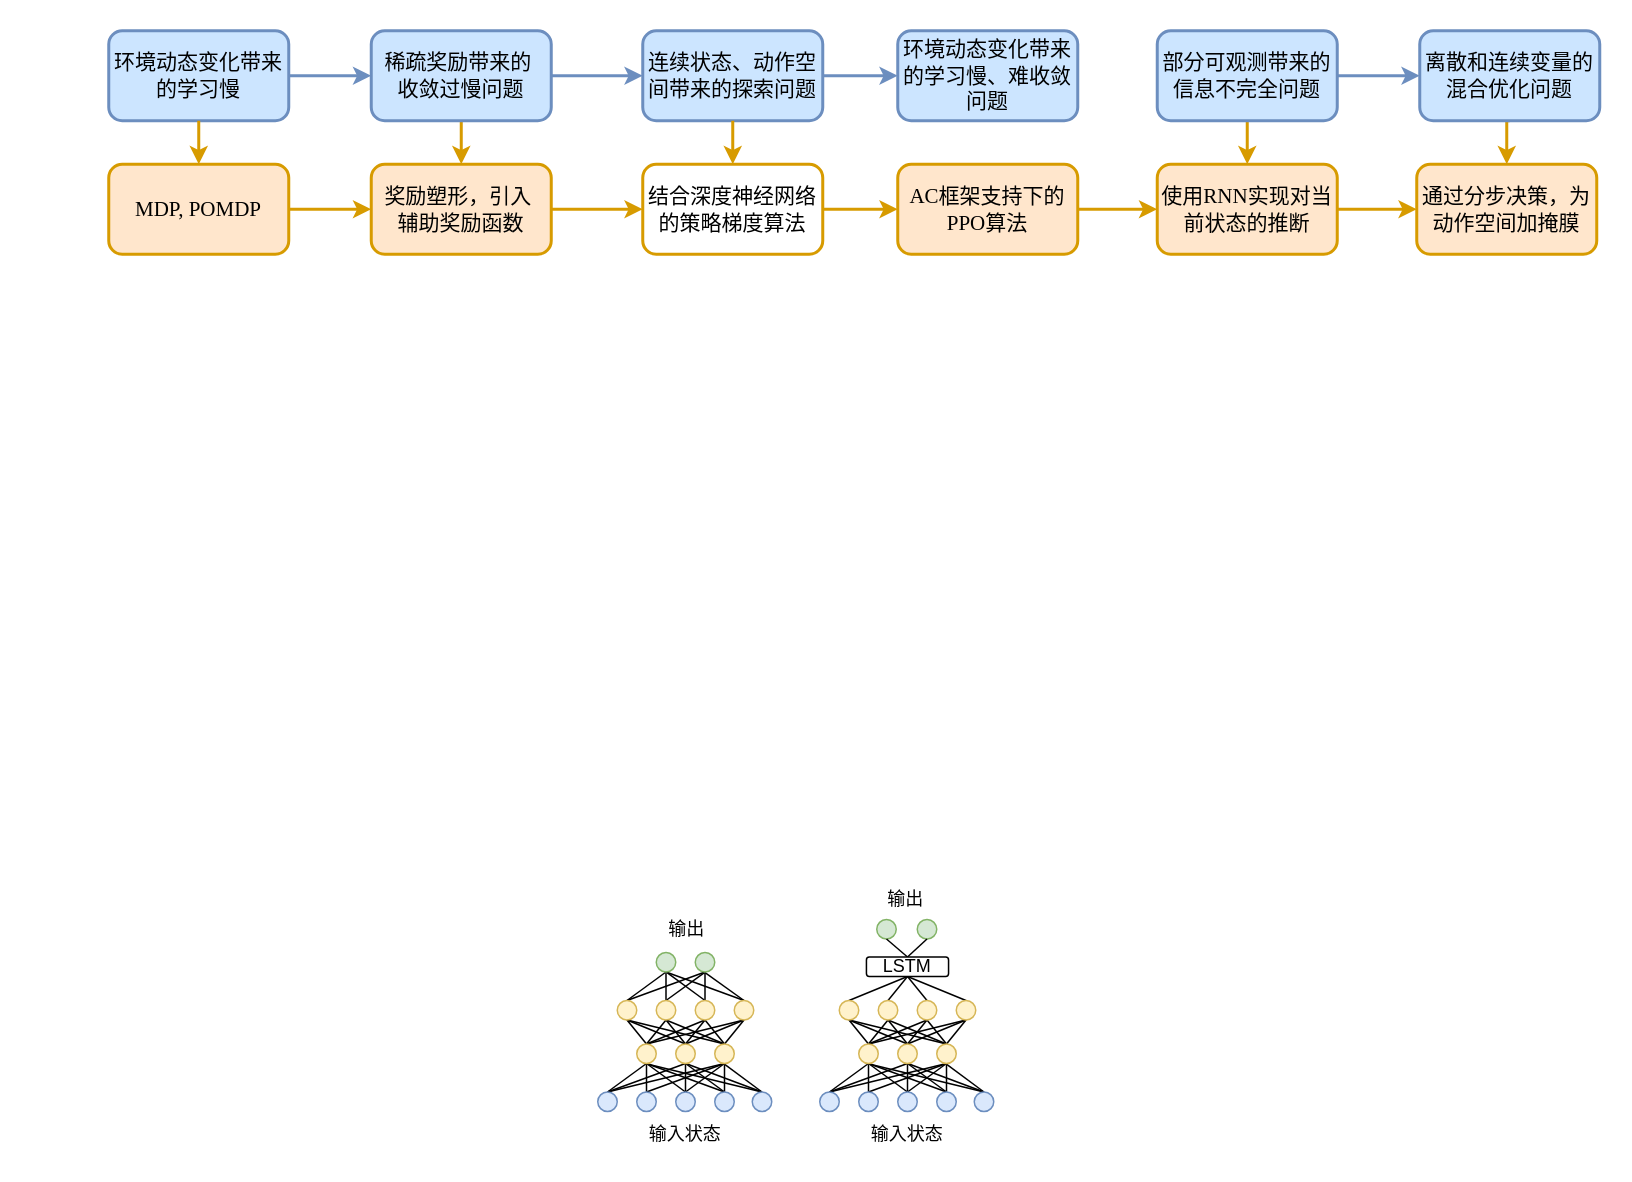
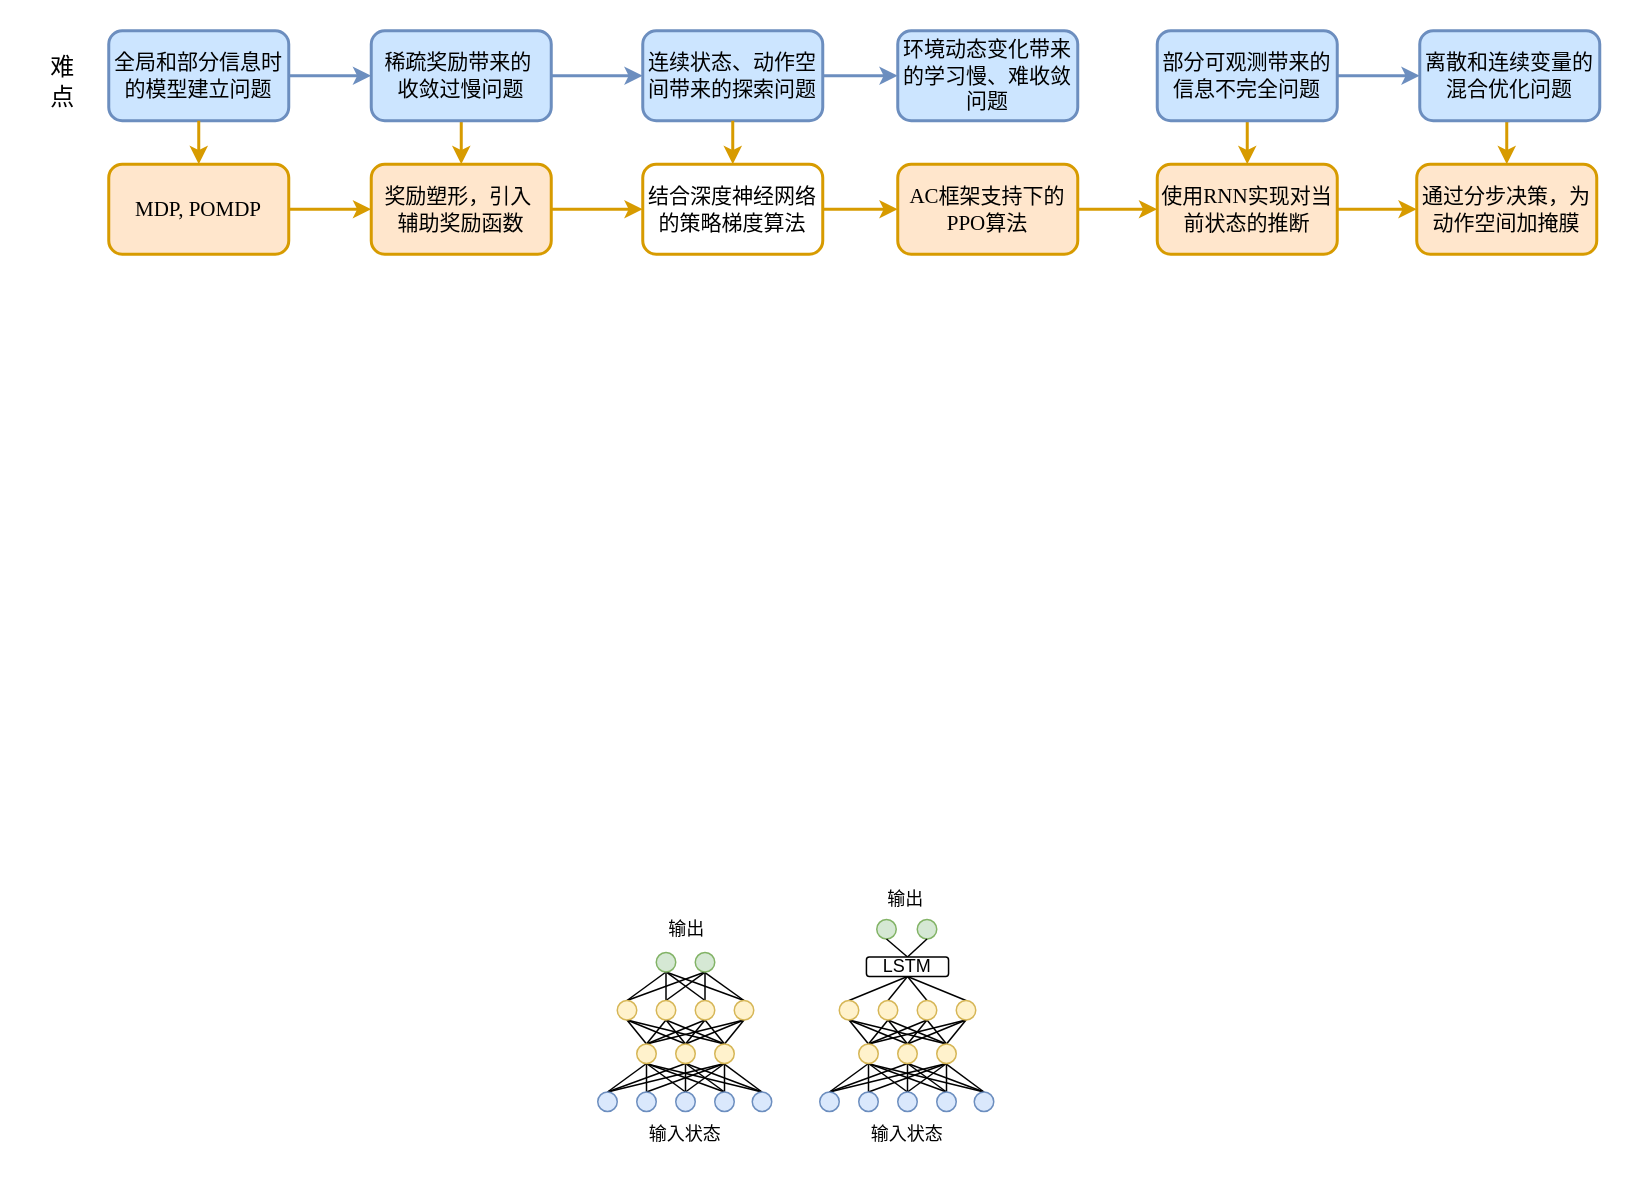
(199, 76) -> (199, 76)
none -> (63, 81)
